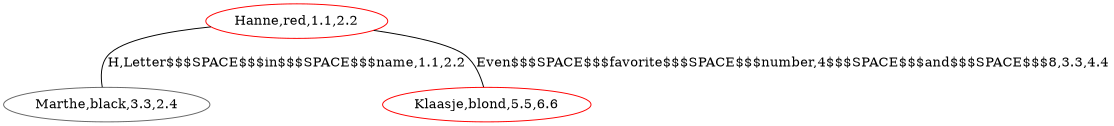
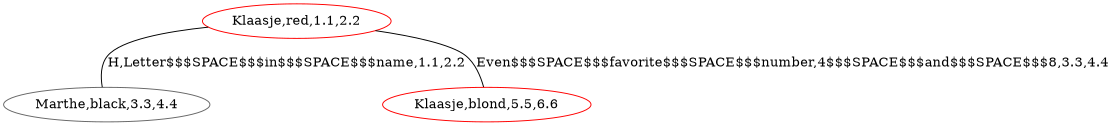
(297, 21) -> (297, 21)
(107, 105) -> (107, 105)
